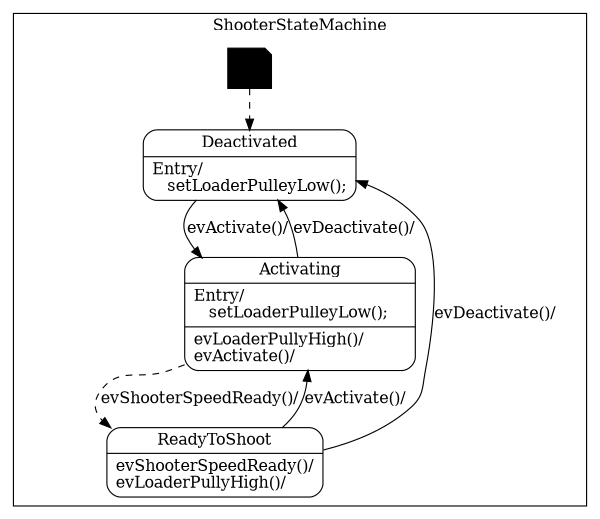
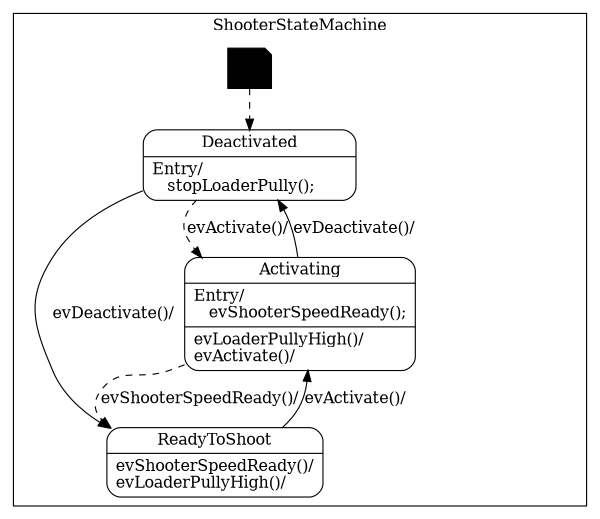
(250, 186) -> (233, 186)
(184, 224) -> (184, 224)
(291, 313) -> (300, 313)
(431, 332) -> (37, 292)
